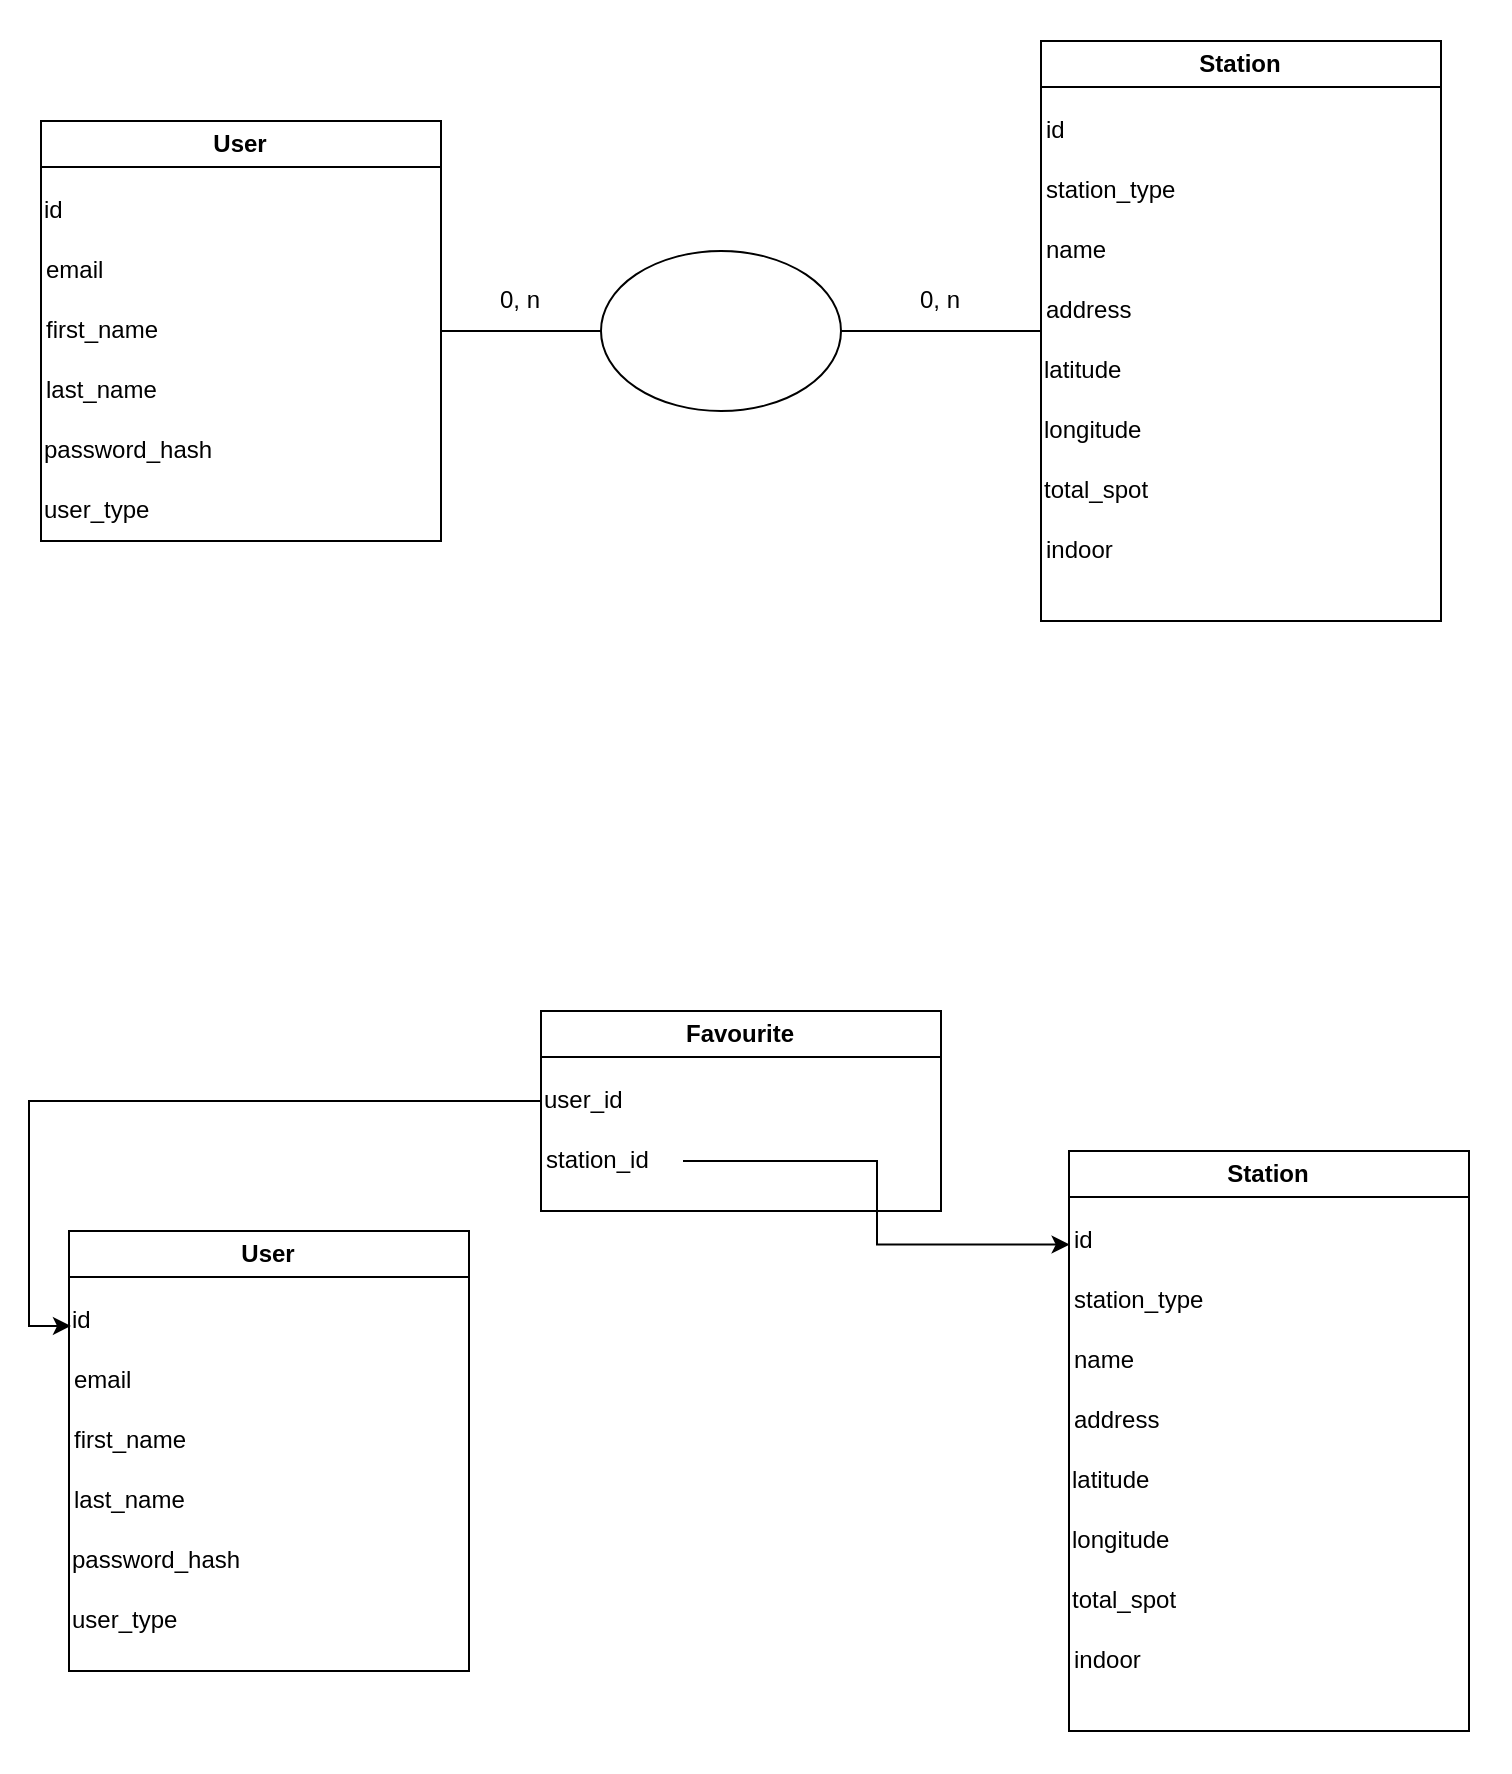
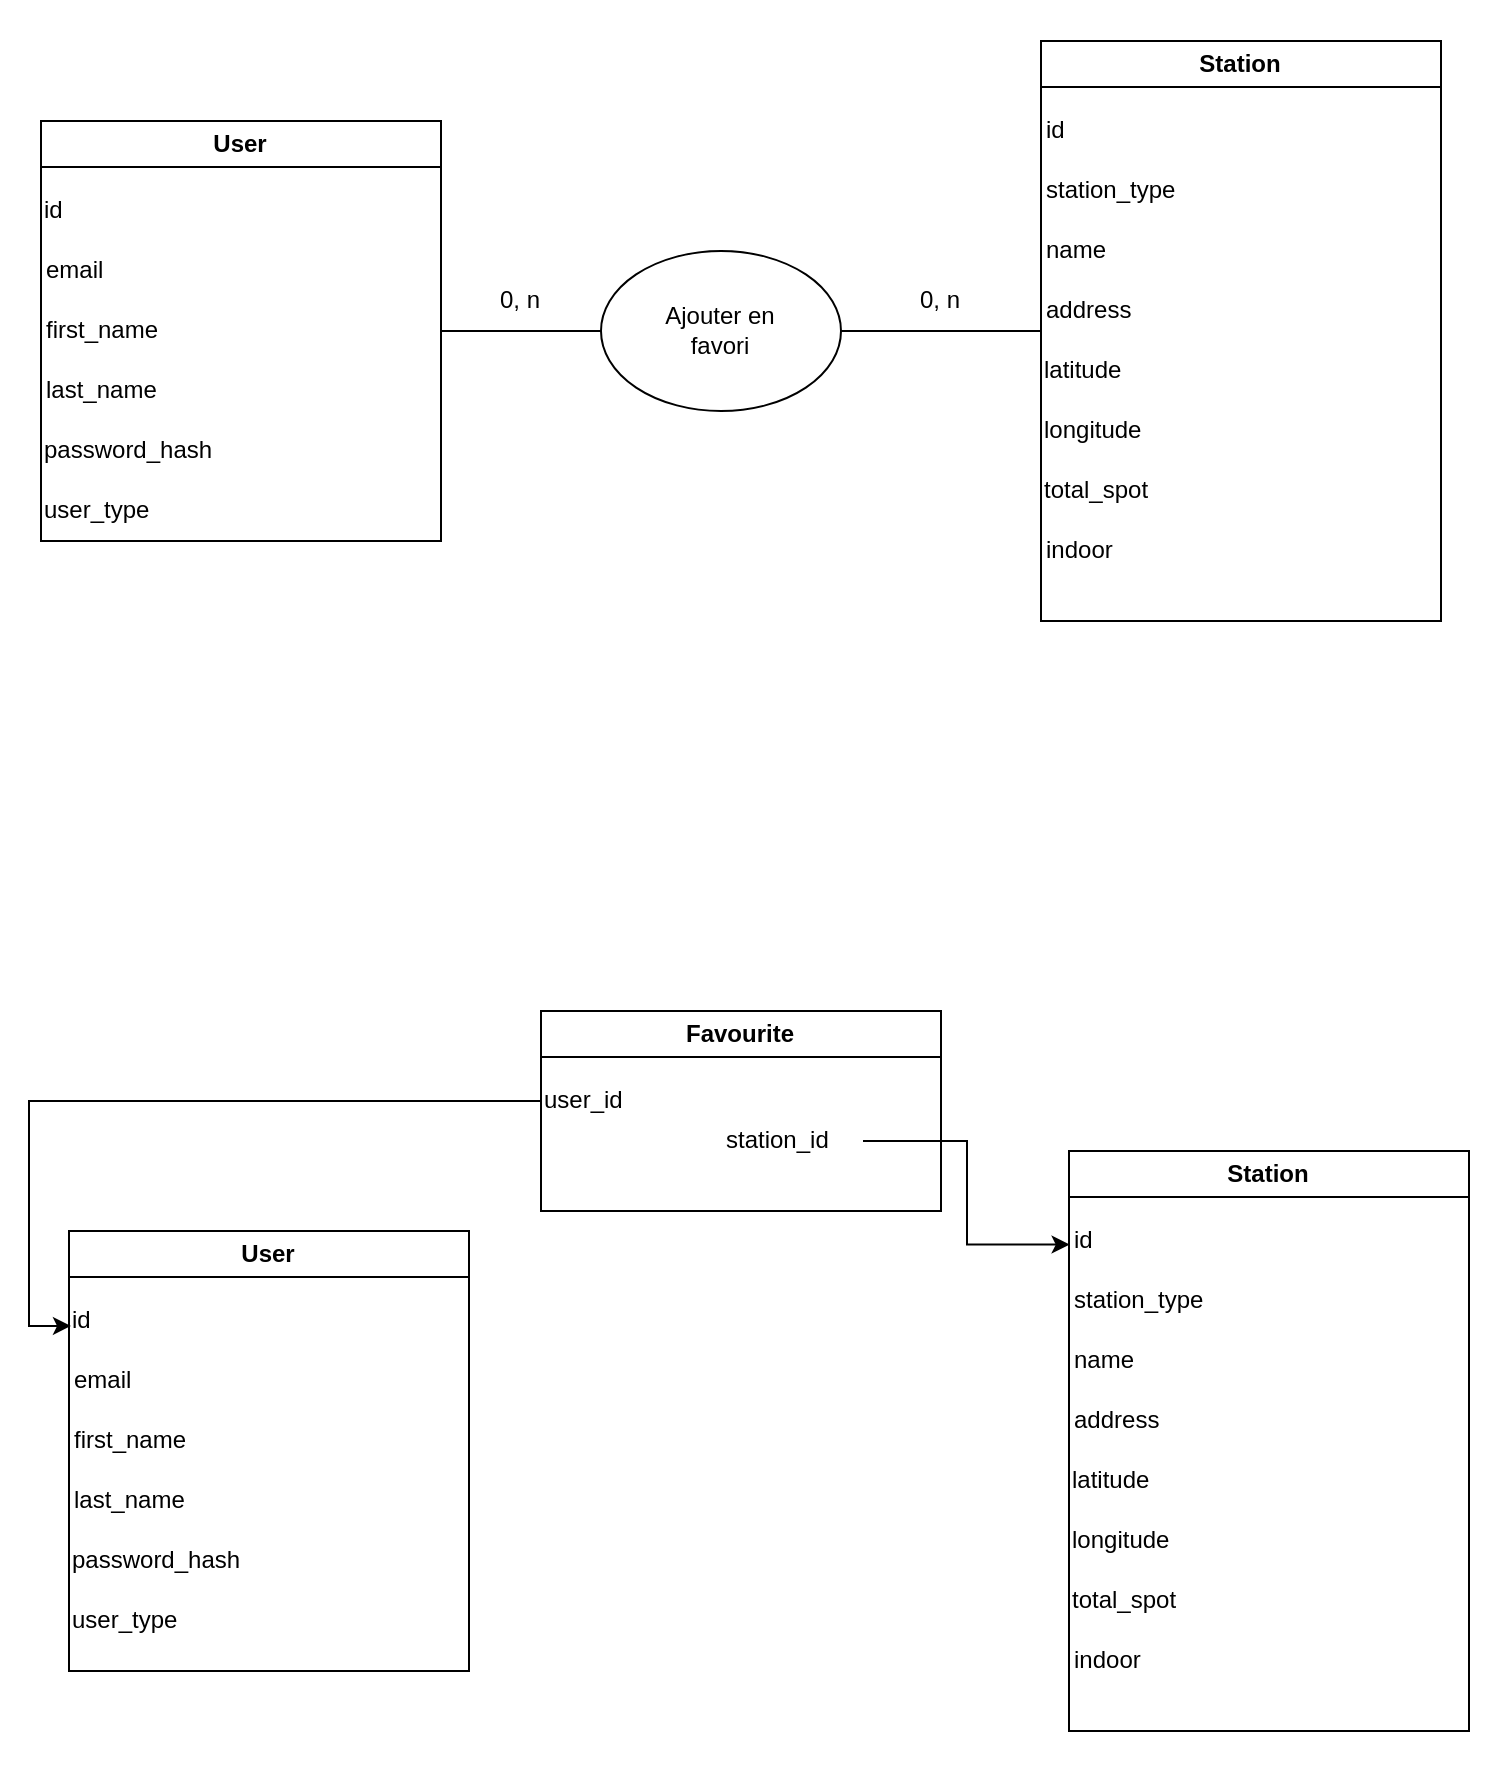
none -> (721, 331)
(613, 1161) -> (793, 1141)
